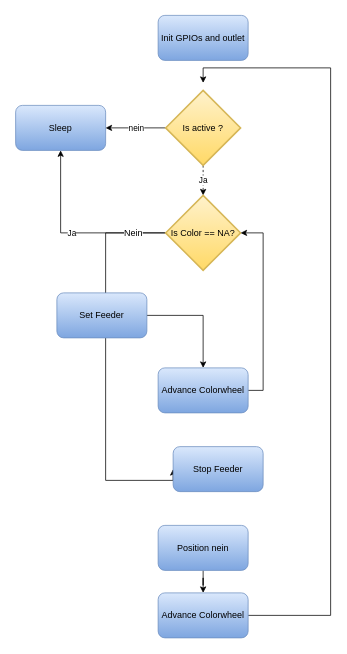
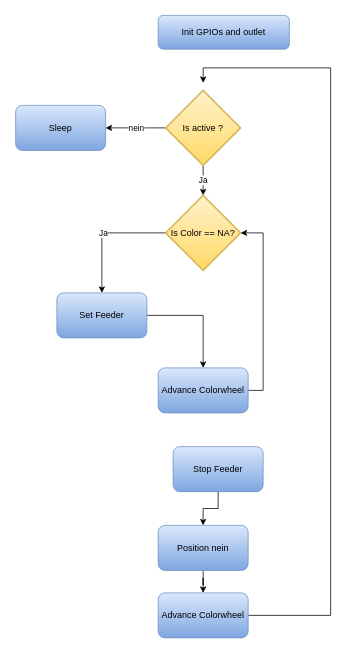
(203, 38) -> (224, 32)
(203, 170) -> (203, 170)
(60, 203) -> (102, 234)
(105, 444) -> none
none -> (206, 509)
